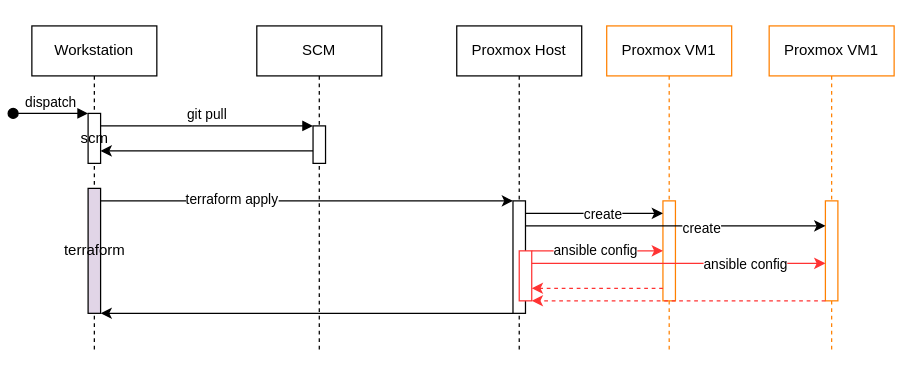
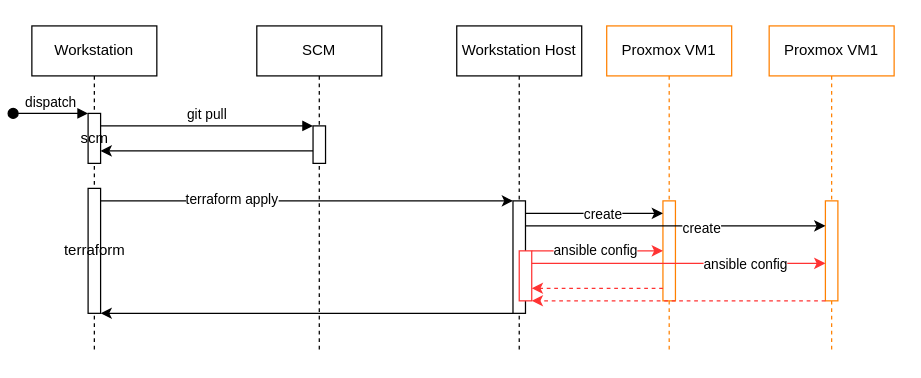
(519, 51) -> (519, 51)
(94, 251) -> (94, 251)
